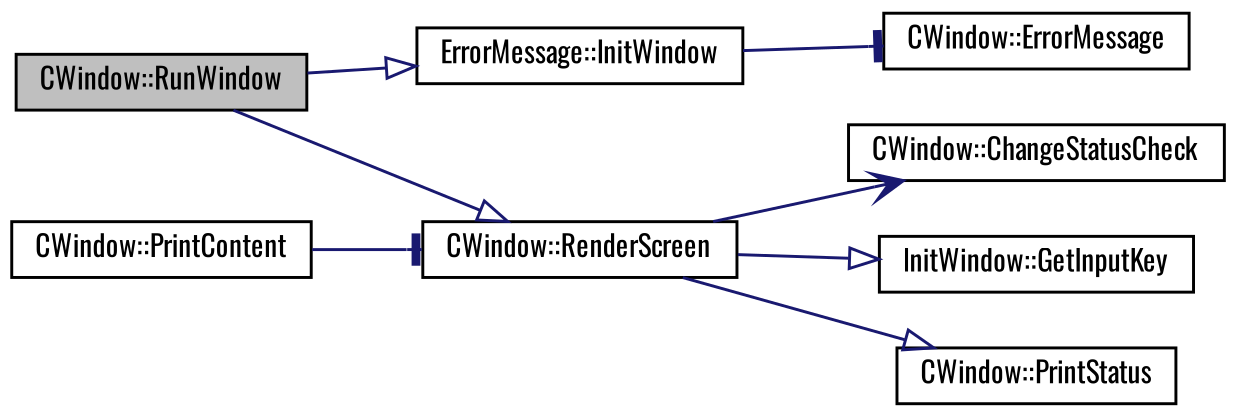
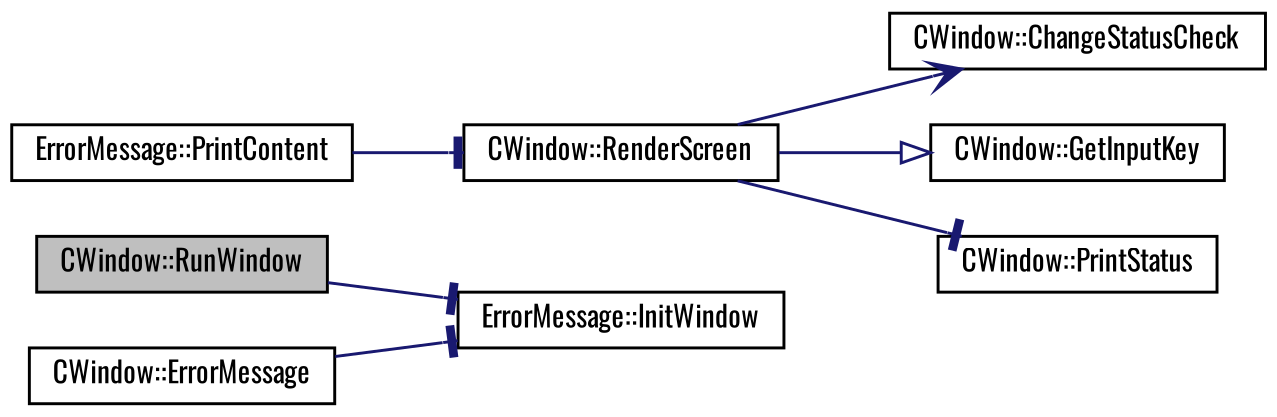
(806, 49) -> (389, 350)
(347, 71) -> (385, 290)
(357, 160) -> none
(161, 250) -> (182, 153)
(1036, 264) -> (1078, 153)
(794, 309) -> (842, 207)
